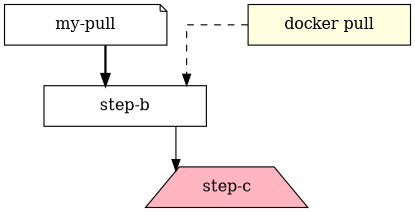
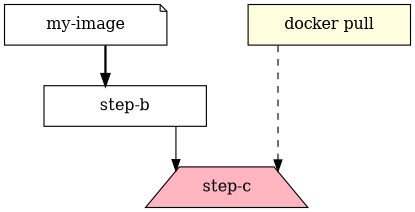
(86, 25) -> (86, 25)
(193, 25) -> (278, 103)
